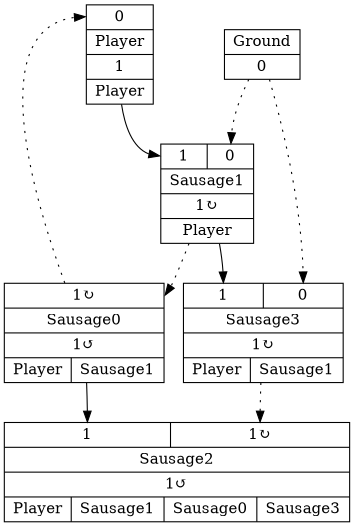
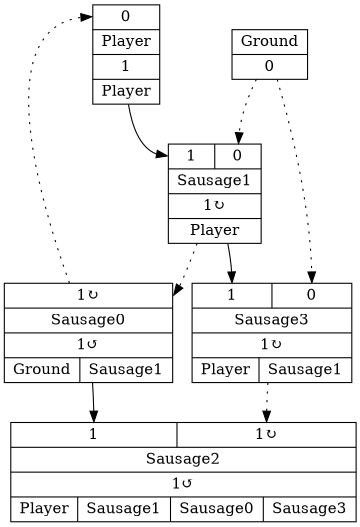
(38, 370) -> (42, 370)
